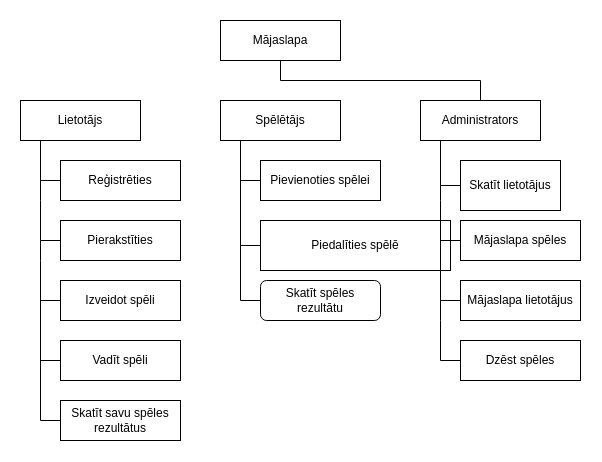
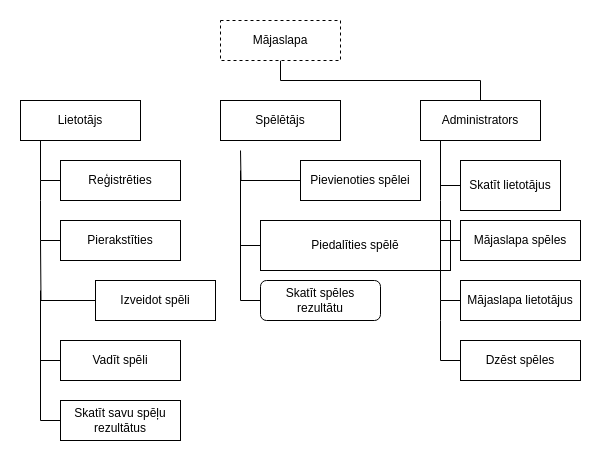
(281, 41) -> (281, 41)
(321, 181) -> (361, 181)
(121, 301) -> (156, 301)
(121, 421) -> (121, 421)
